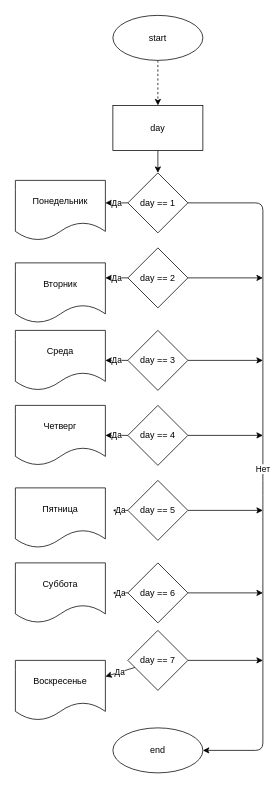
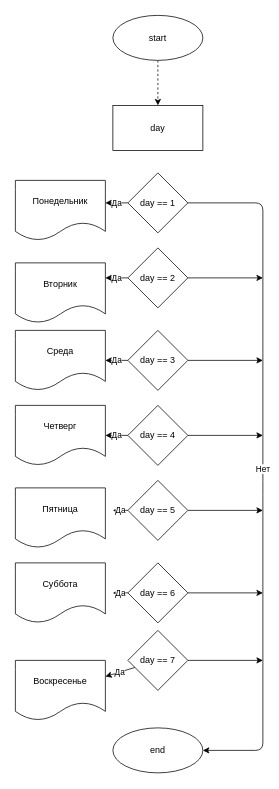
(158, 166) -> none
